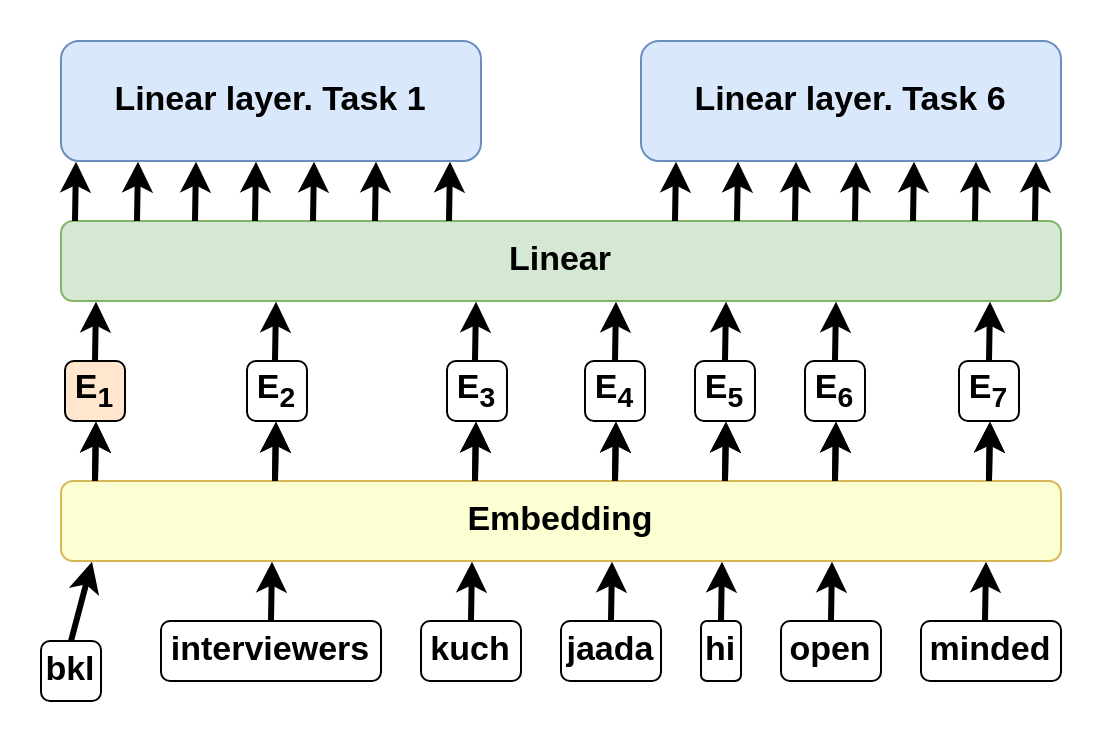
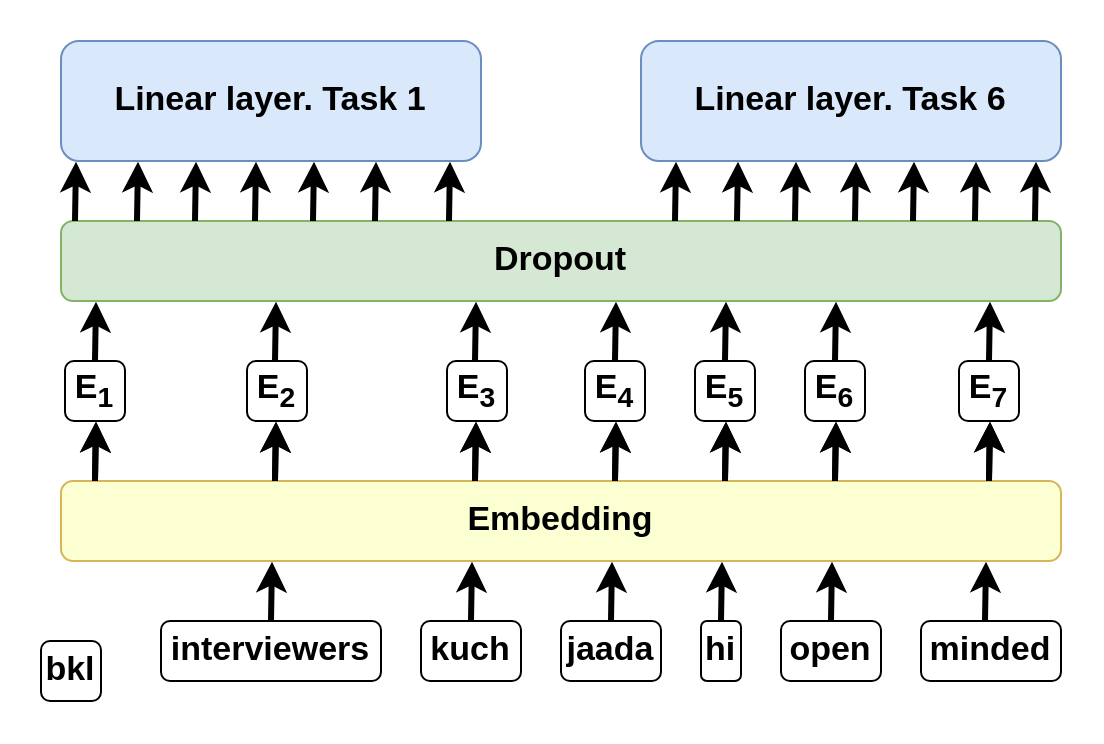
(561, 261) -> (561, 261)
(95, 391) -> (95, 391)
(79, 612) -> none
